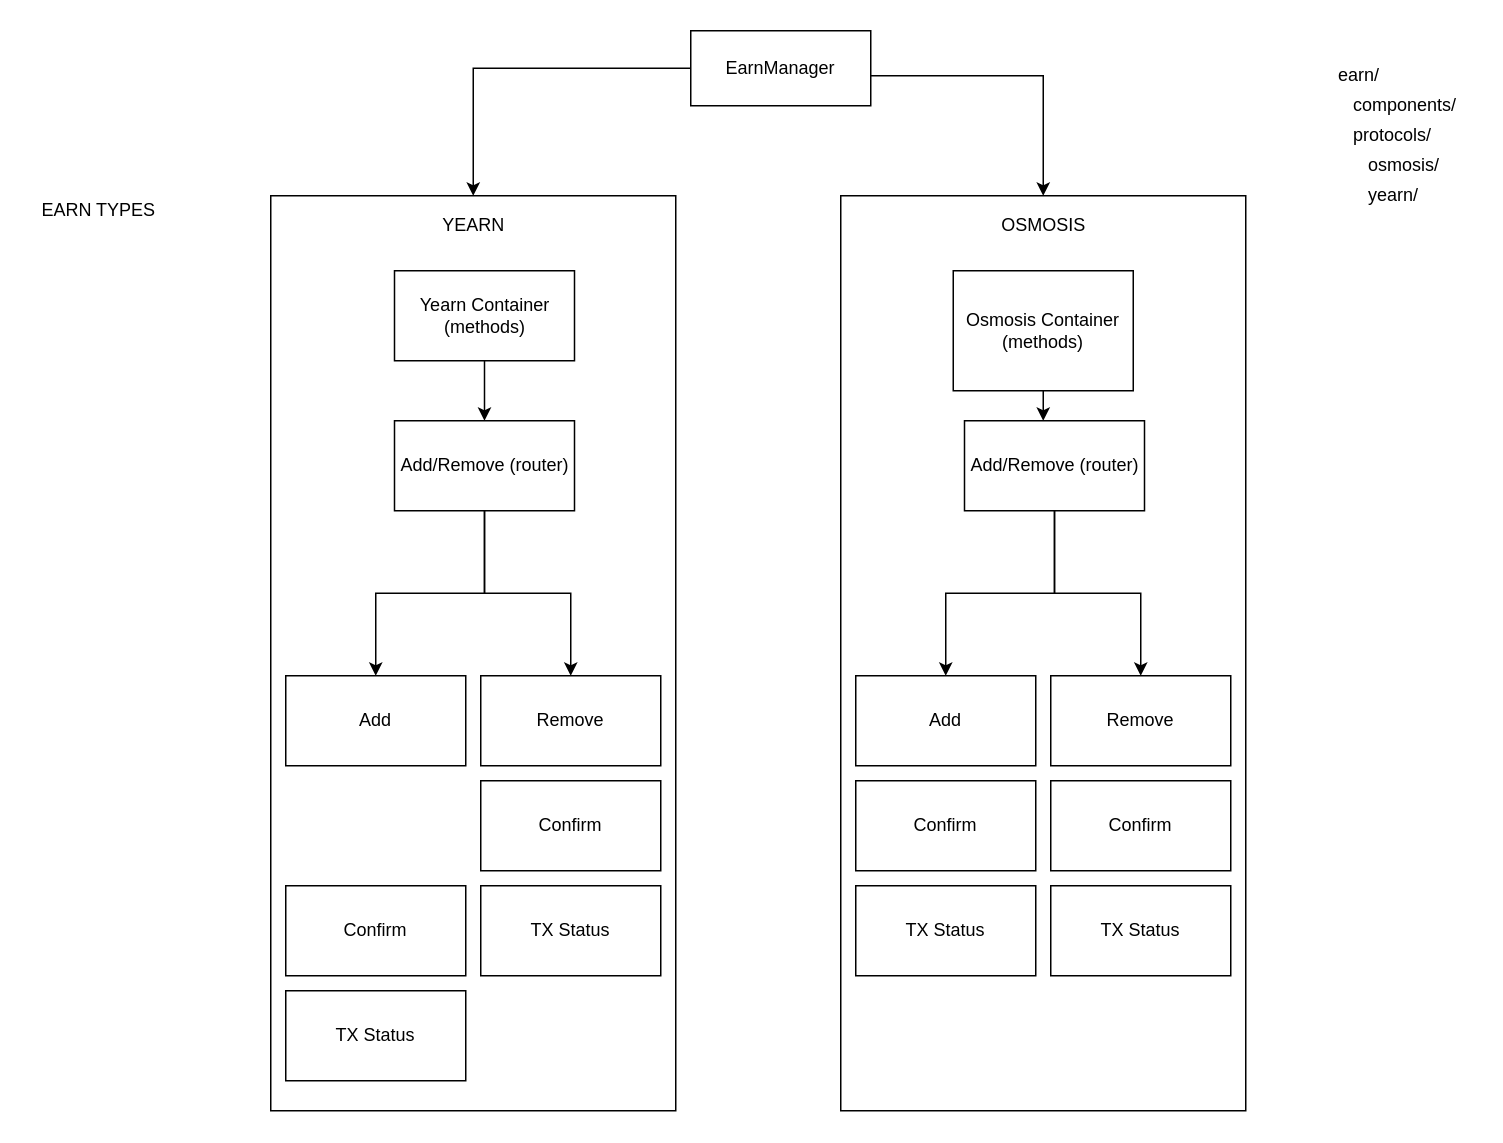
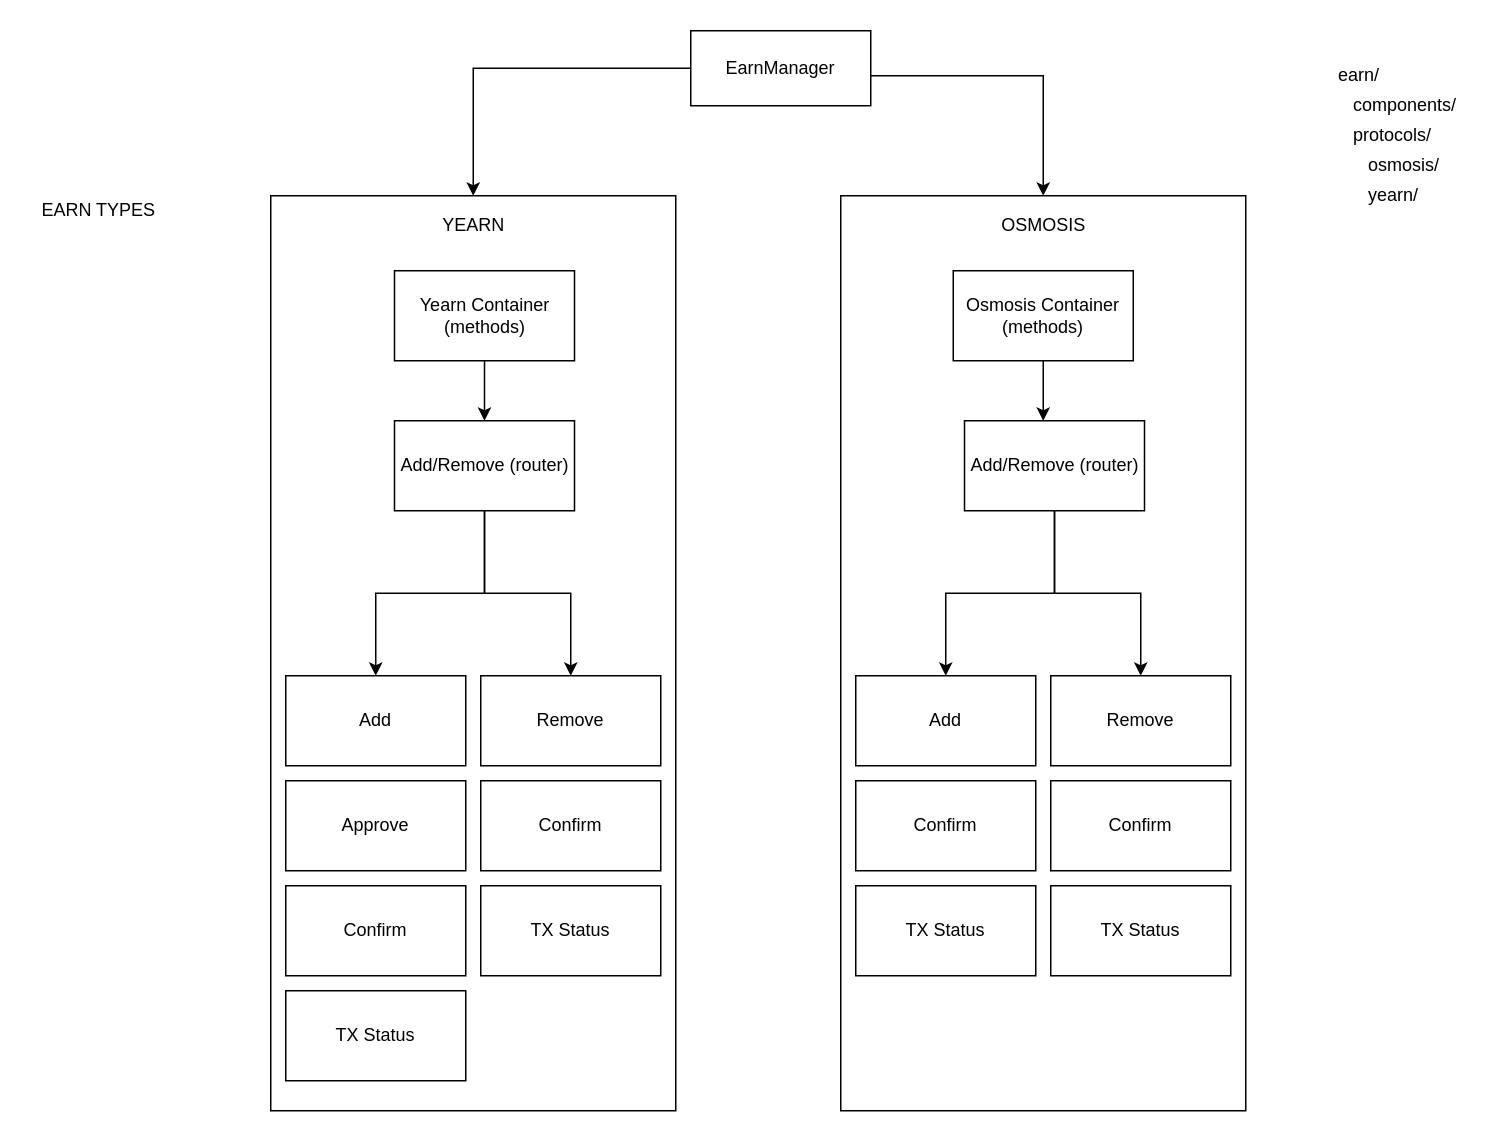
(1043, 331) -> (1043, 316)
none -> (376, 826)
